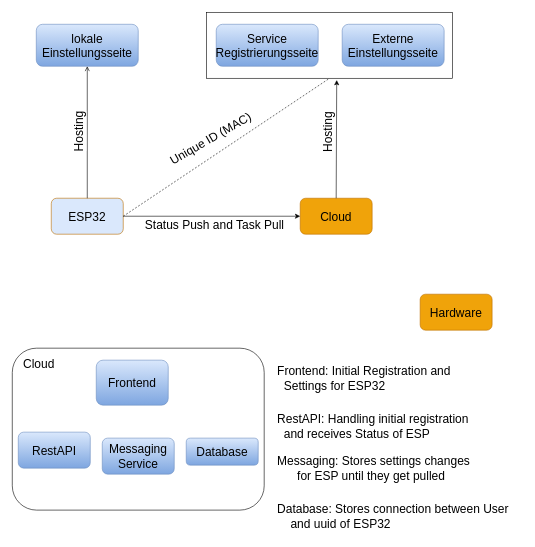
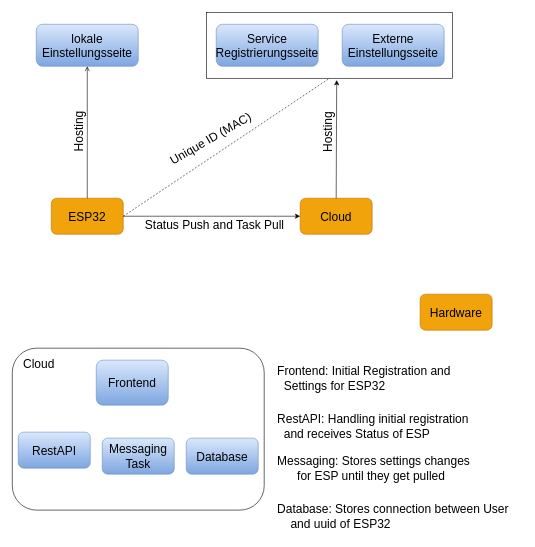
(87, 216) -> (87, 216)
(222, 452) -> (222, 456)
(138, 456) -> (138, 456)
